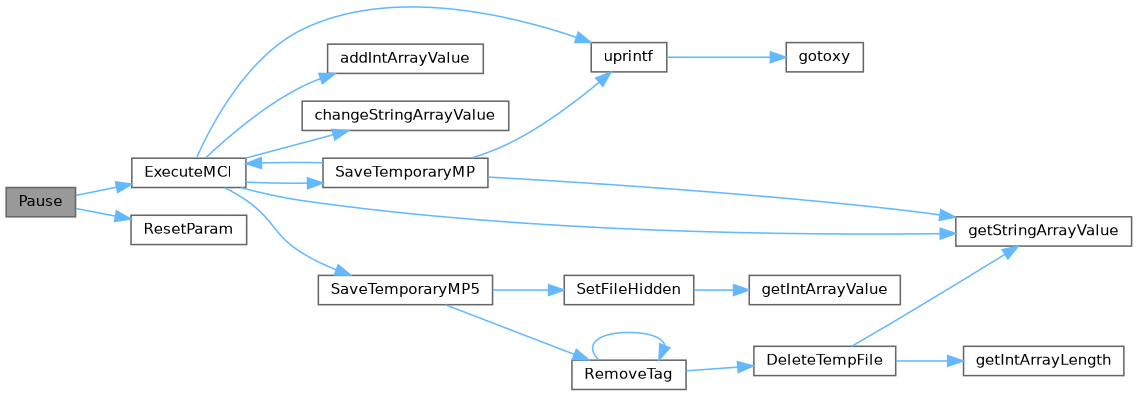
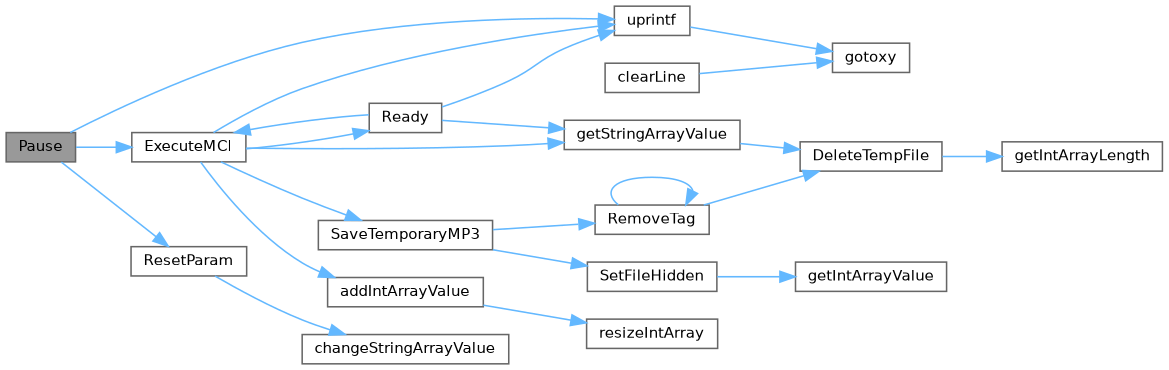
none -> (326, 38)
none -> (652, 78)
(289, 146) -> (271, 306)
(405, 173) -> (405, 118)
(405, 290) -> (405, 235)
(929, 301) -> (762, 146)
none -> (652, 334)
